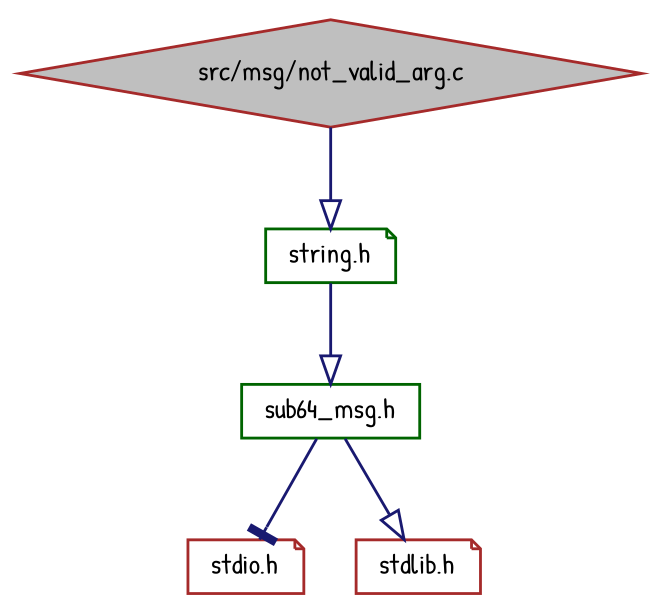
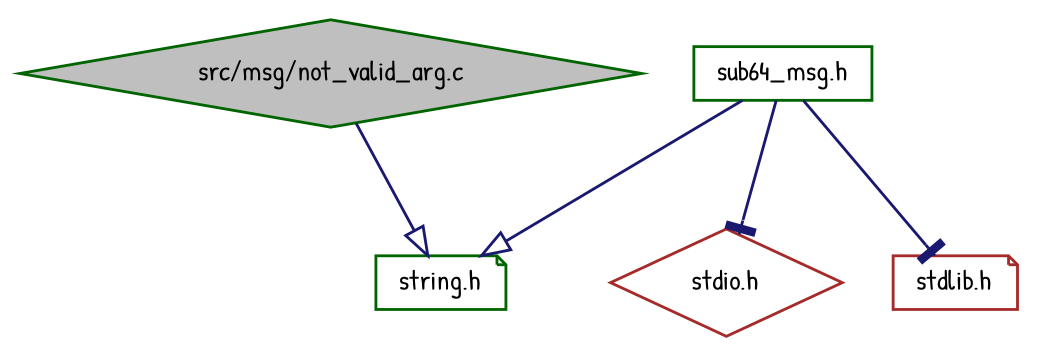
(331, 73) -> (331, 73)
(331, 320) -> (624, 171)
(367, 477) -> (865, 173)
(246, 567) -> (726, 283)
